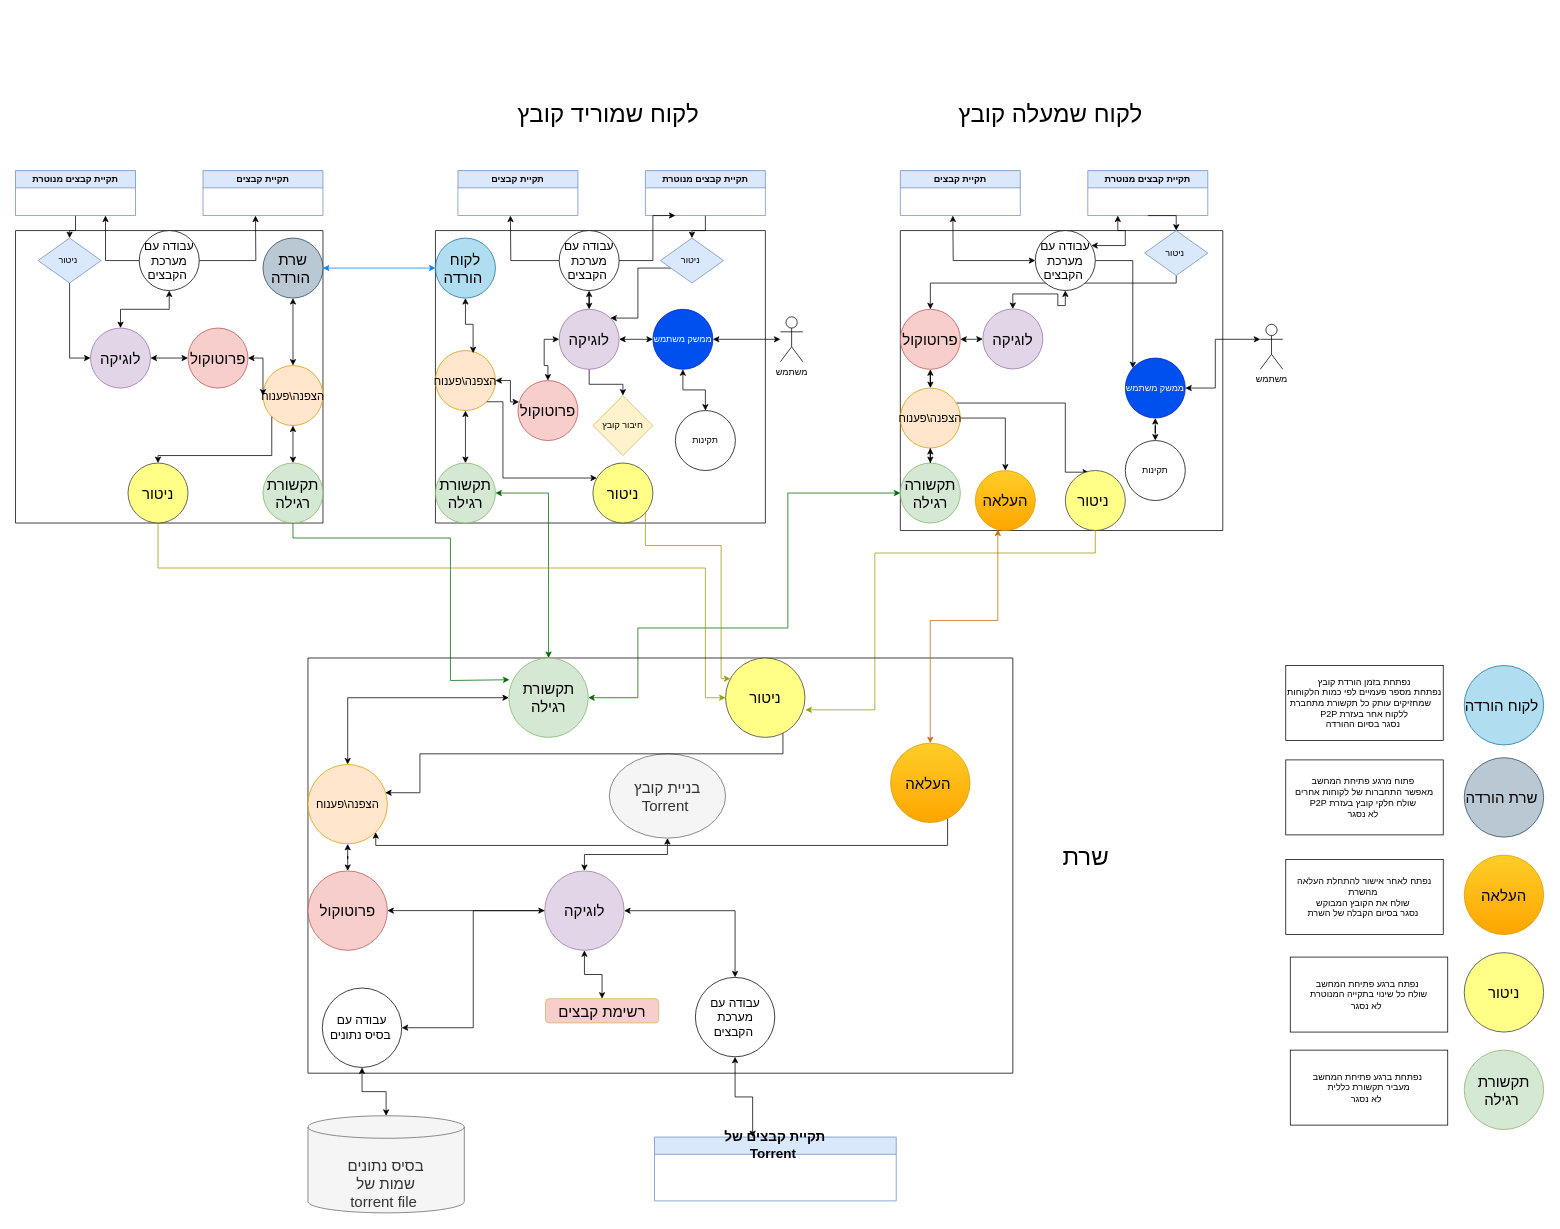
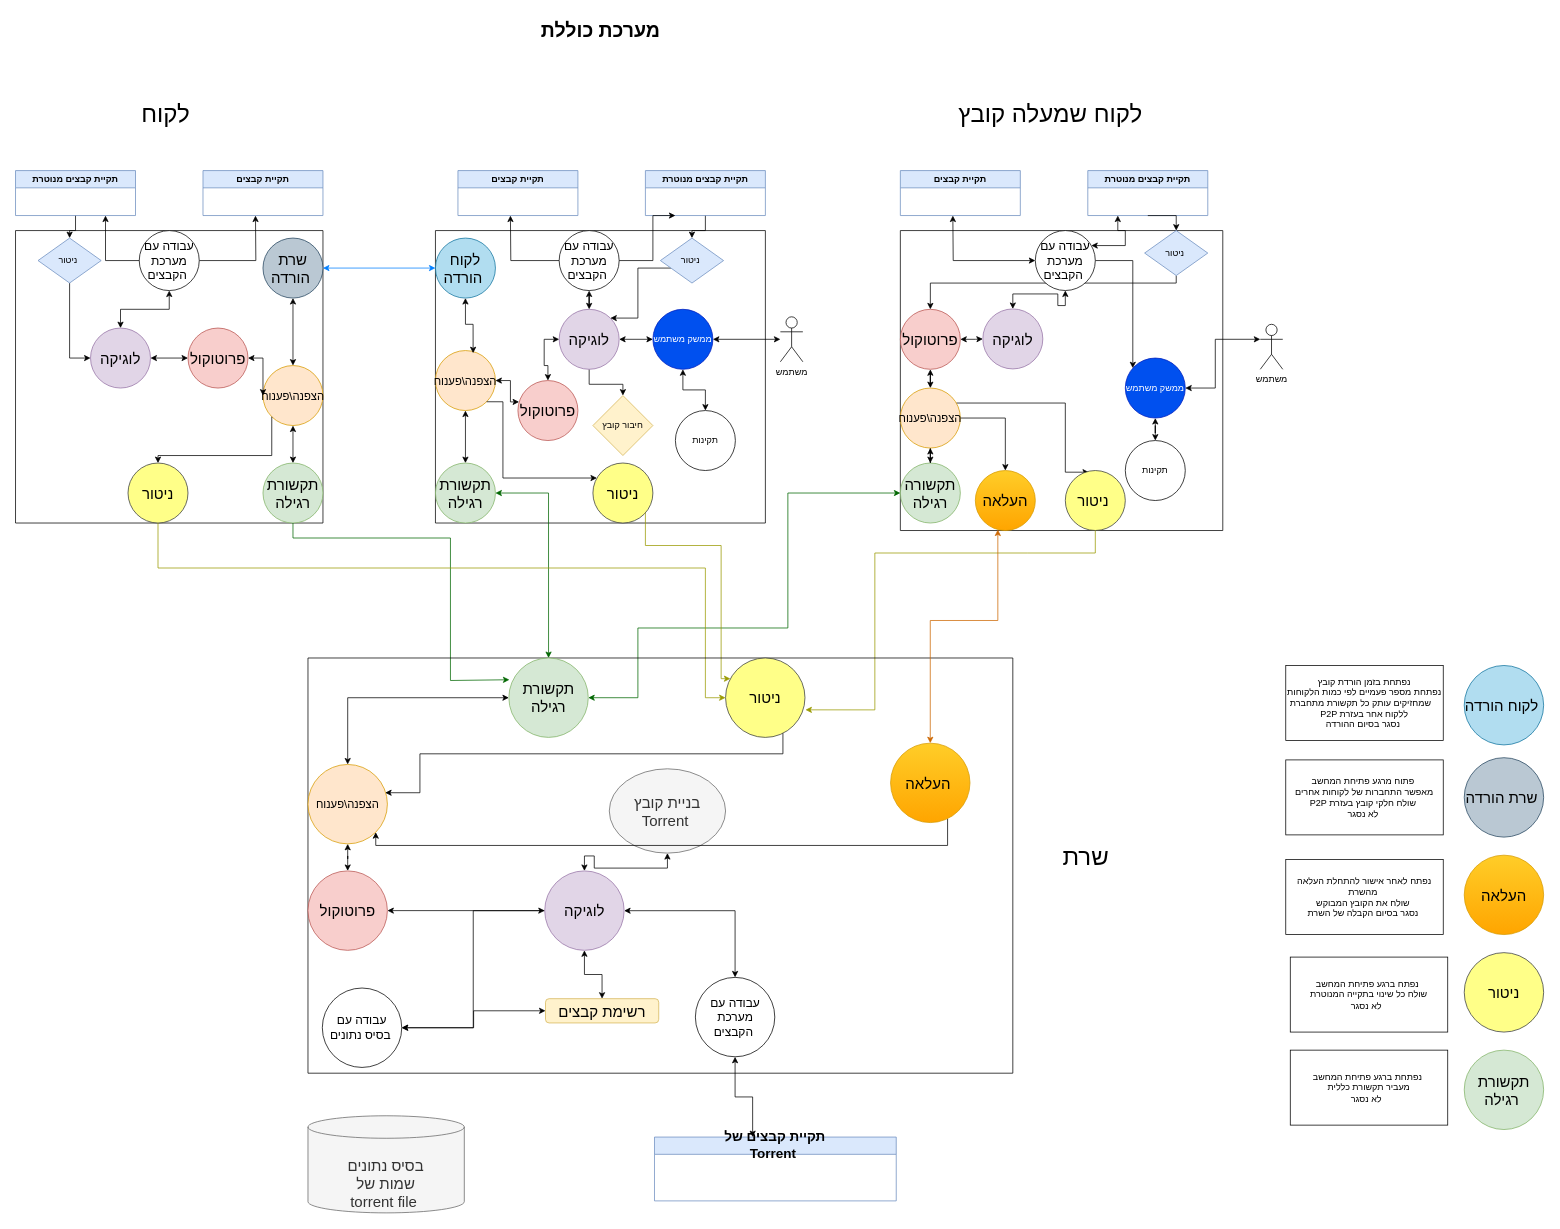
none -> (600, 30)
none -> (165, 114)
(608, 114) -> none
(667, 796) -> (667, 811)
(602, 1011) -> (602, 1011)
(373, 1092) -> (508, 1011)
